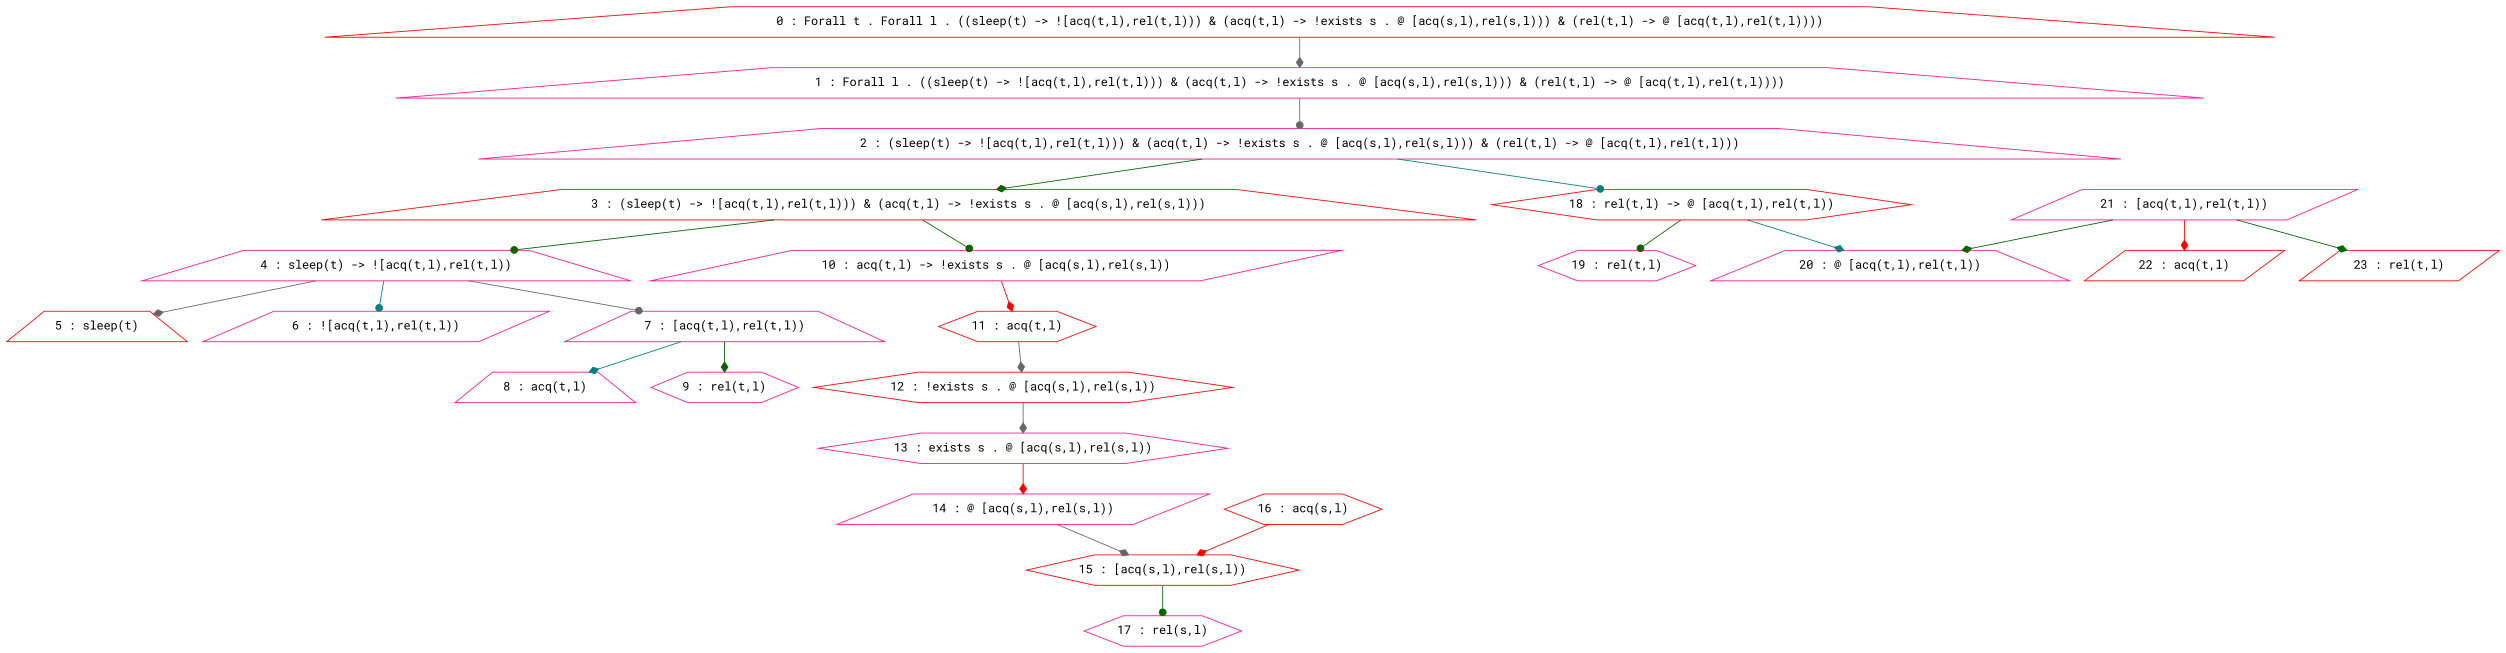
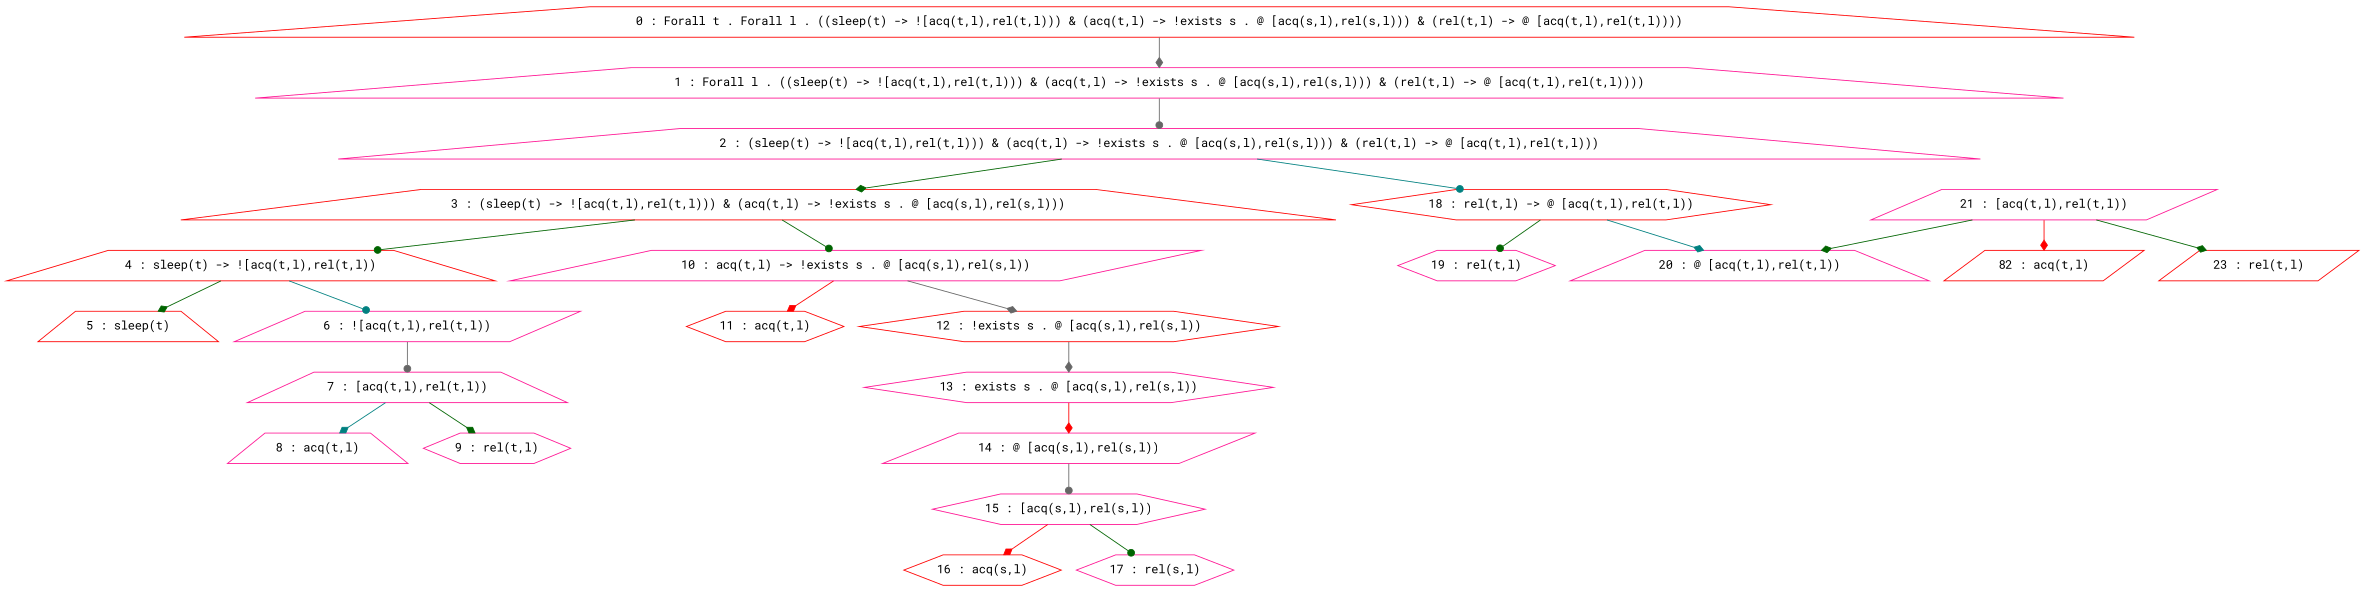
(386, 266) -> (251, 266)
(2184, 266) -> (2044, 266)
(552, 295) -> (407, 354)
(240, 296) -> (194, 294)
(1020, 352) -> (957, 295)
(1088, 538) -> (1069, 475)
(1238, 538) -> (1030, 537)
(1163, 570) -> (1069, 509)
